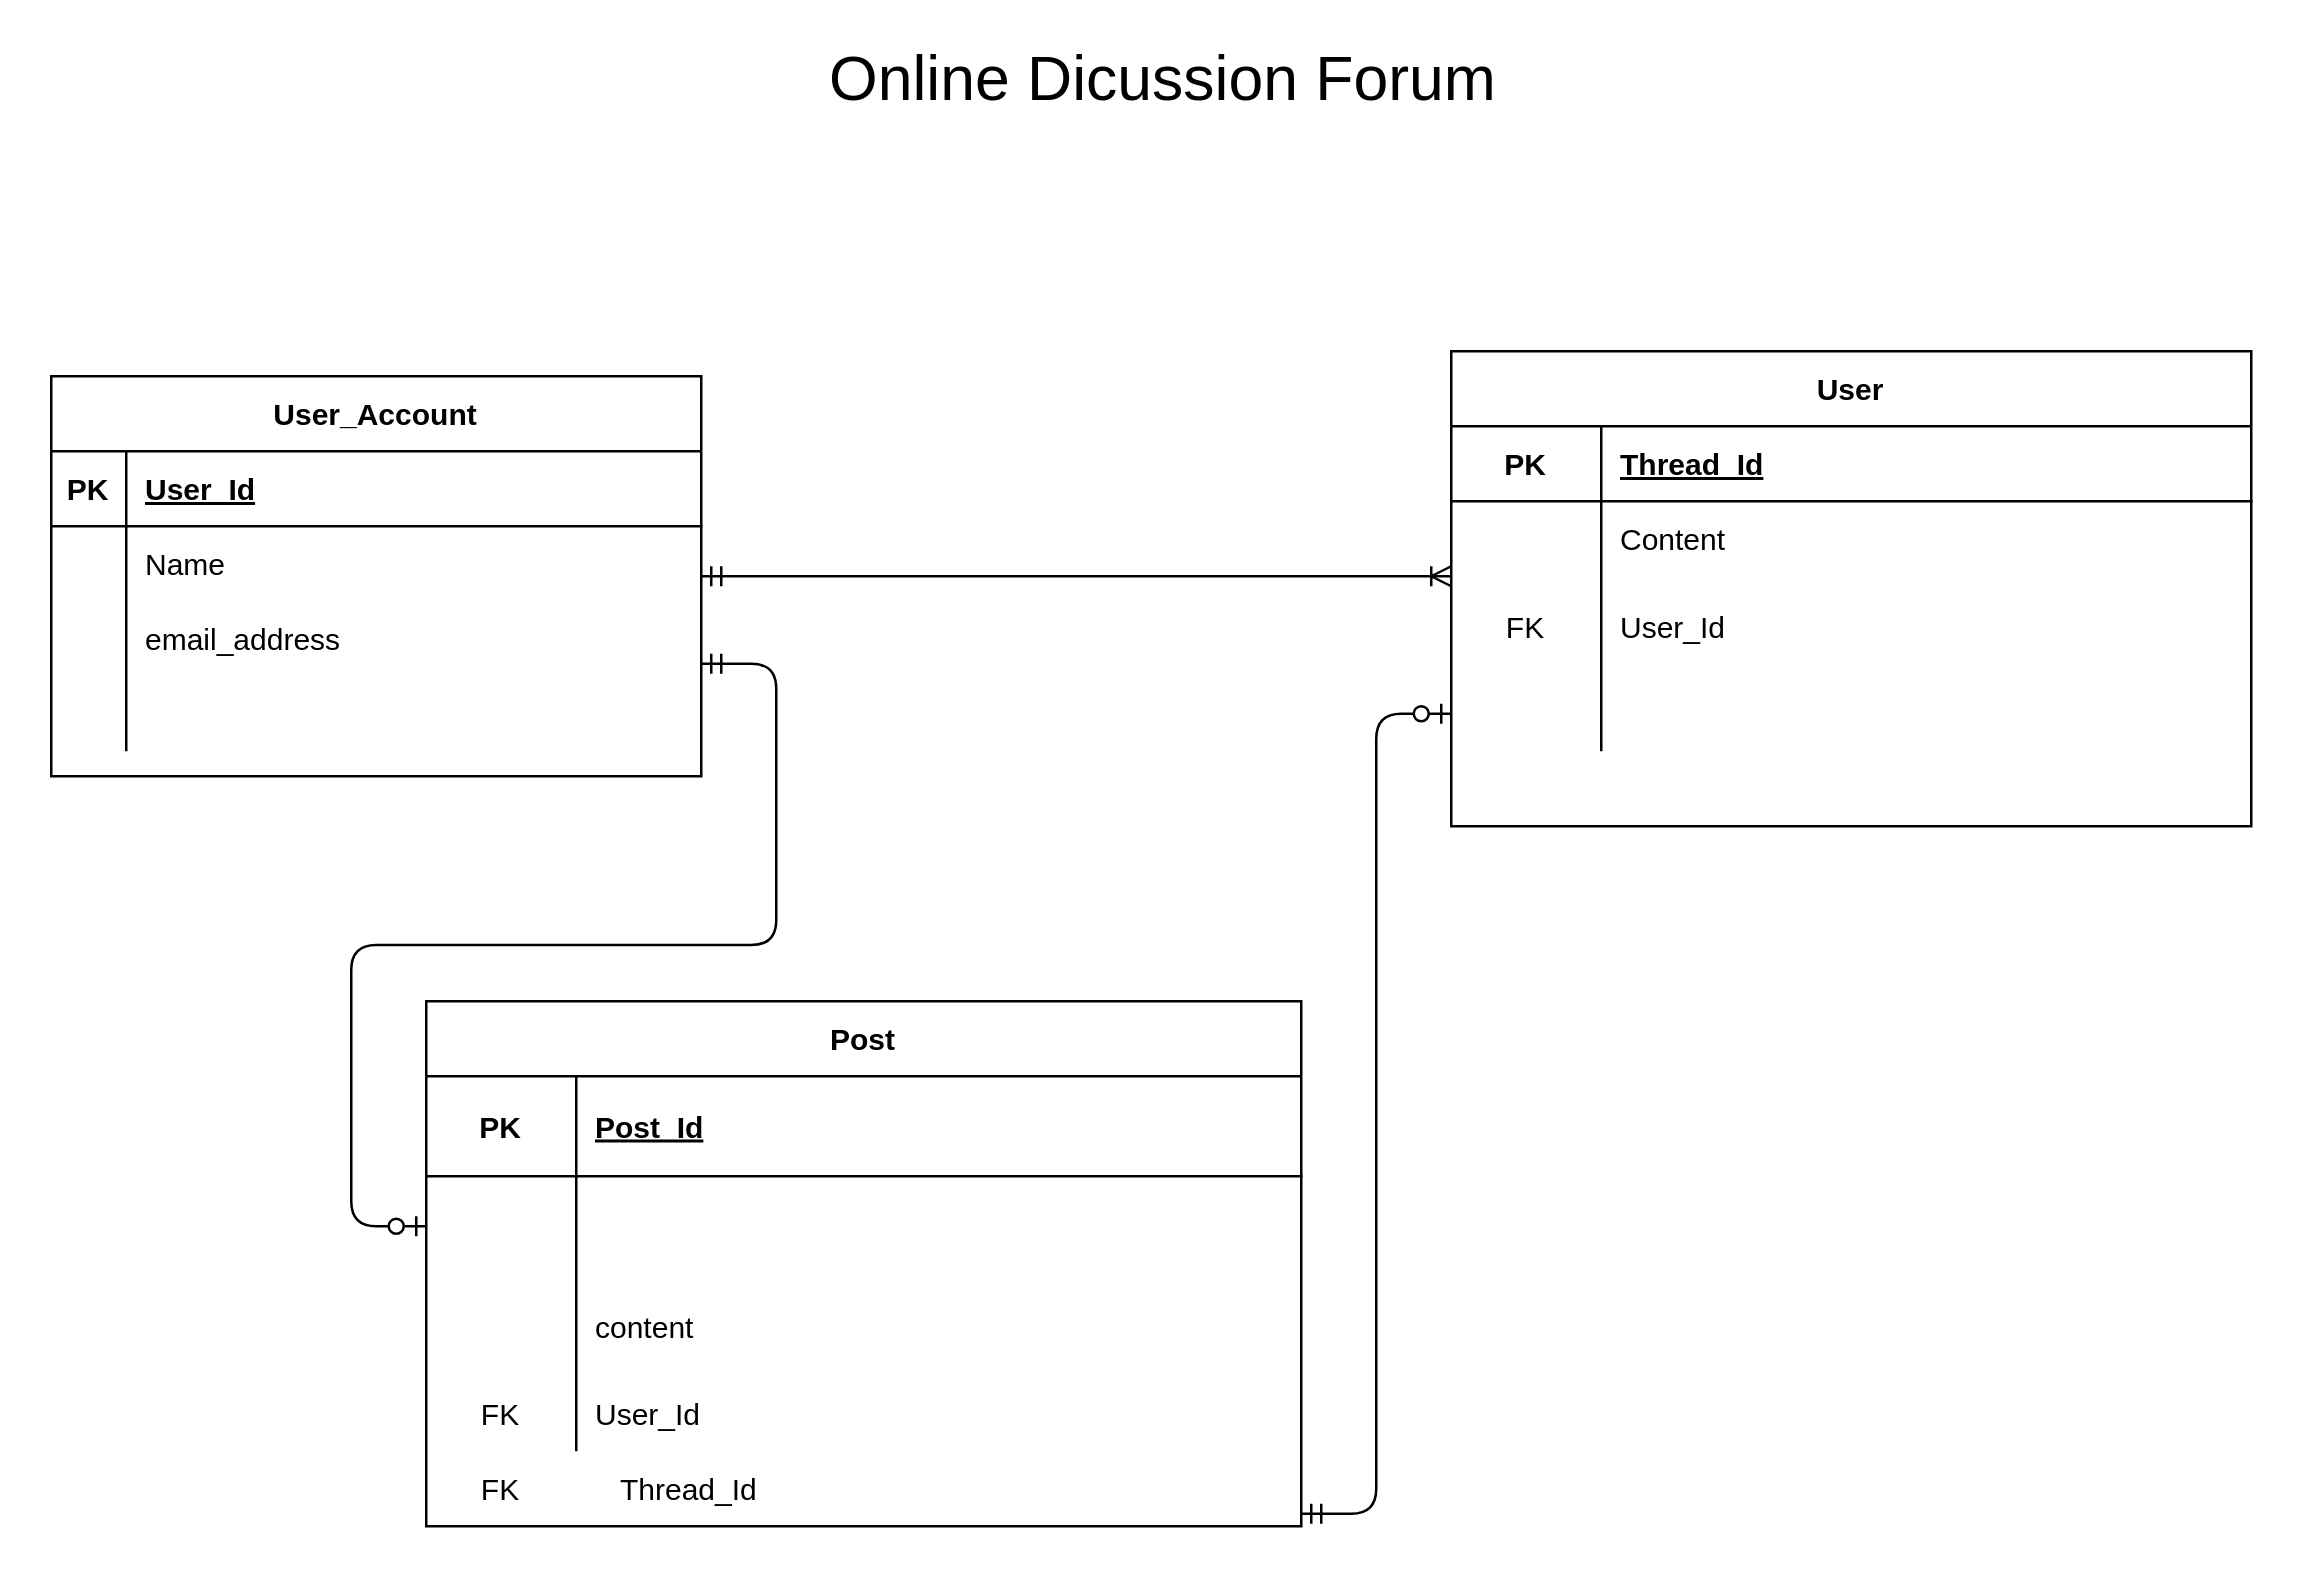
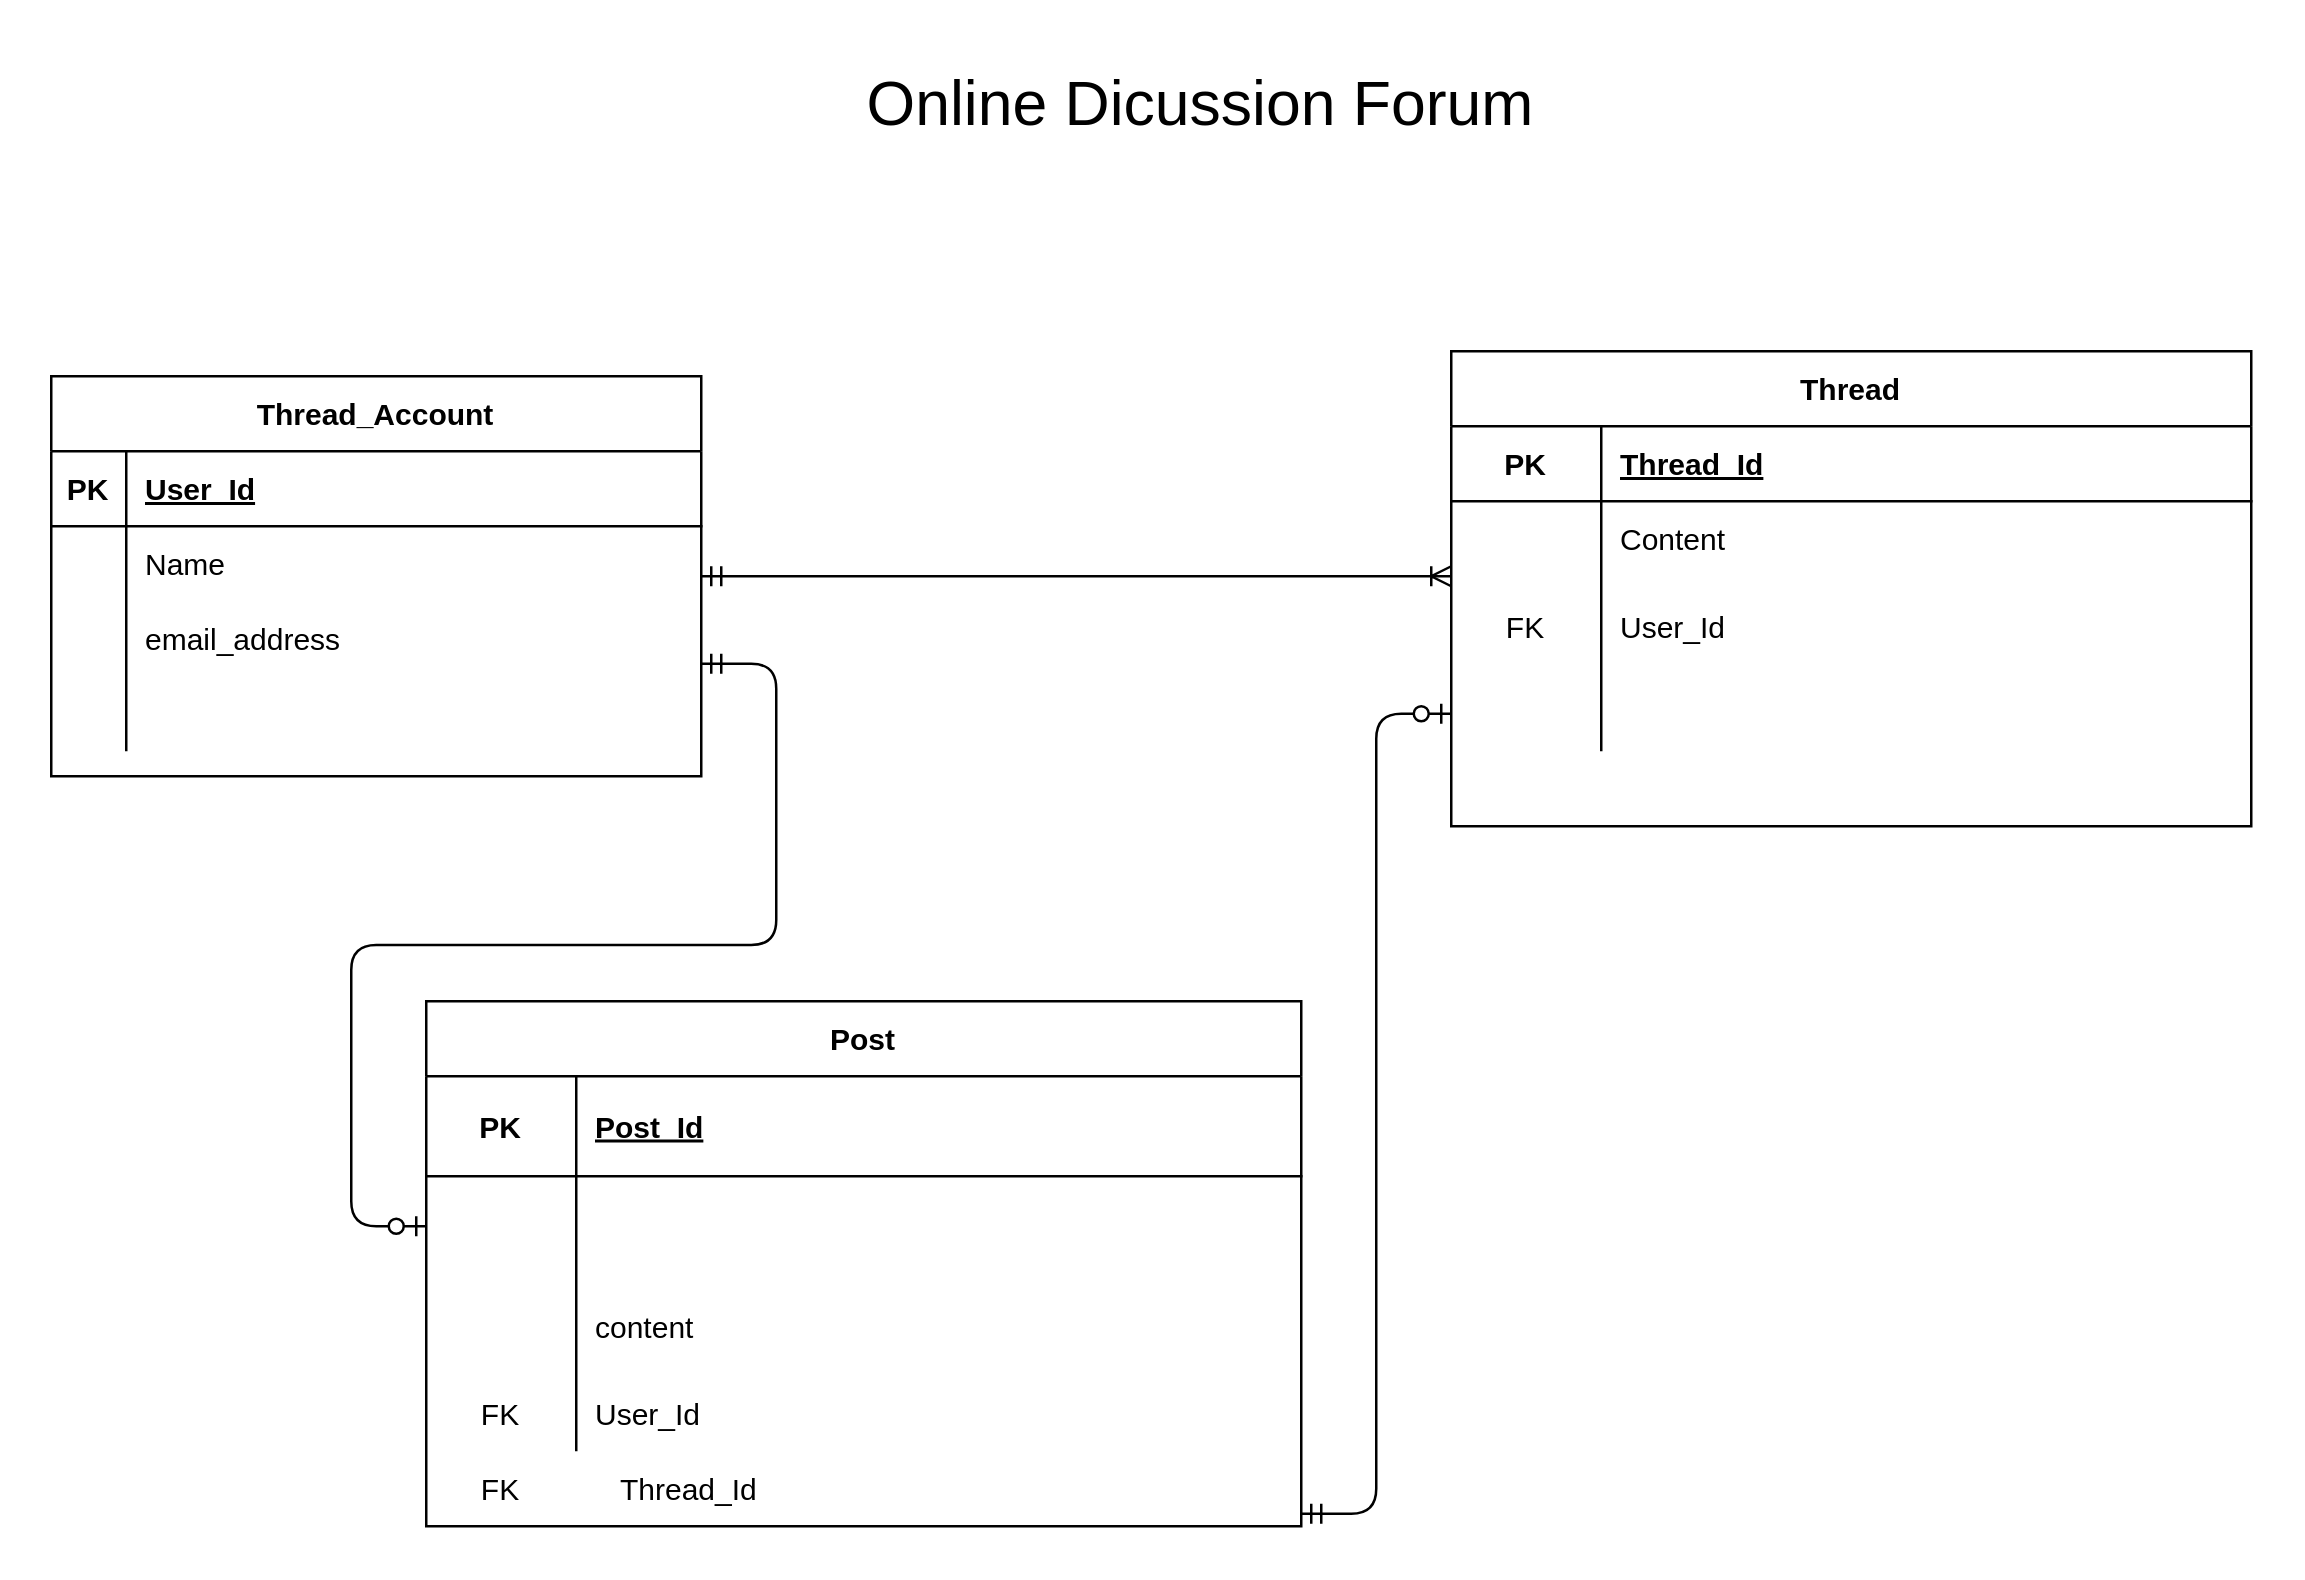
(1164, 76) -> (1201, 101)
(1850, 390) -> (1850, 390)
(375, 415) -> (375, 415)
